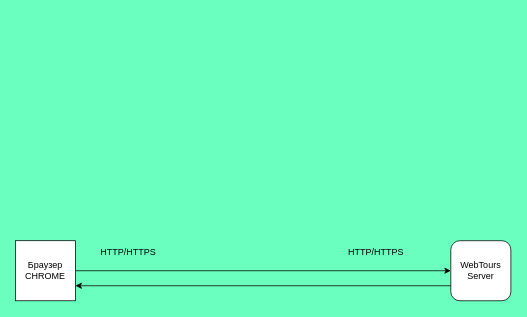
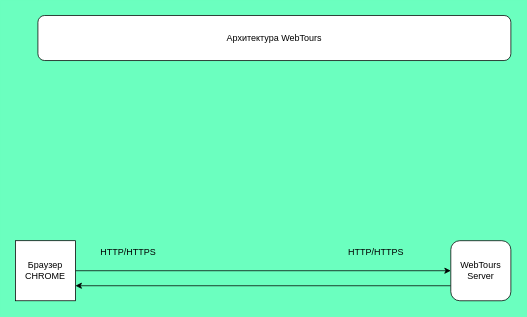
none -> (274, 38)
